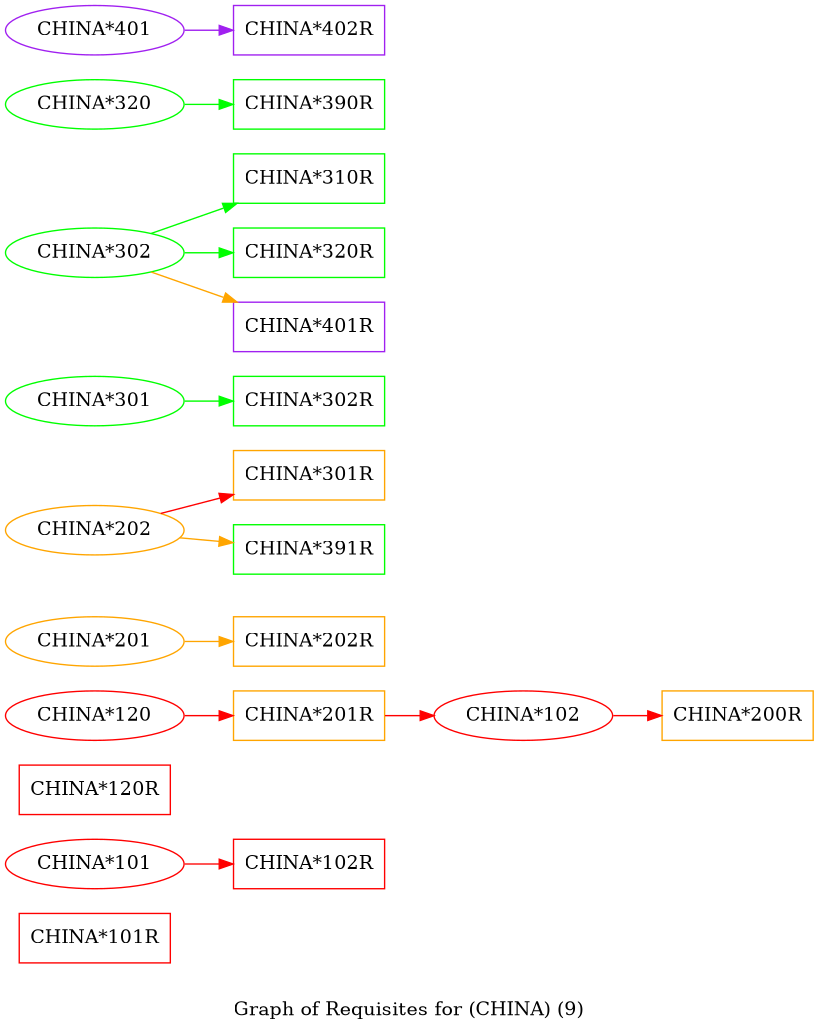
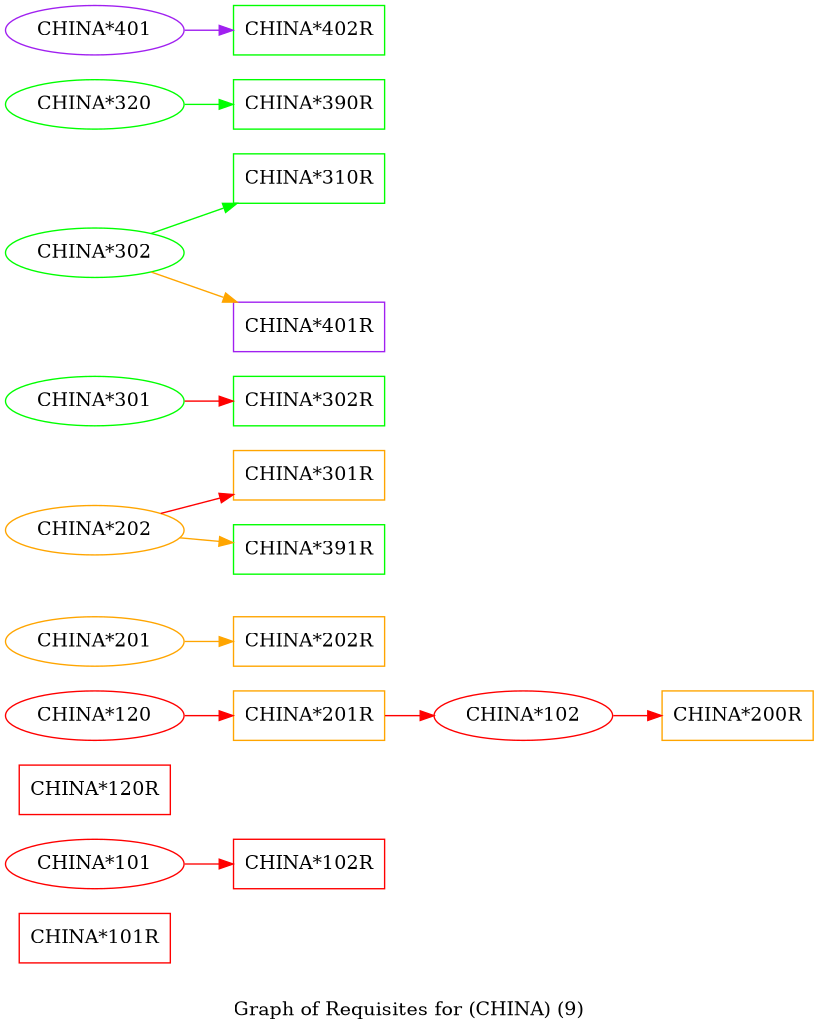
(309, 30) -> (309, 30)
(309, 253) -> none
(202, 401) -> (202, 401)
